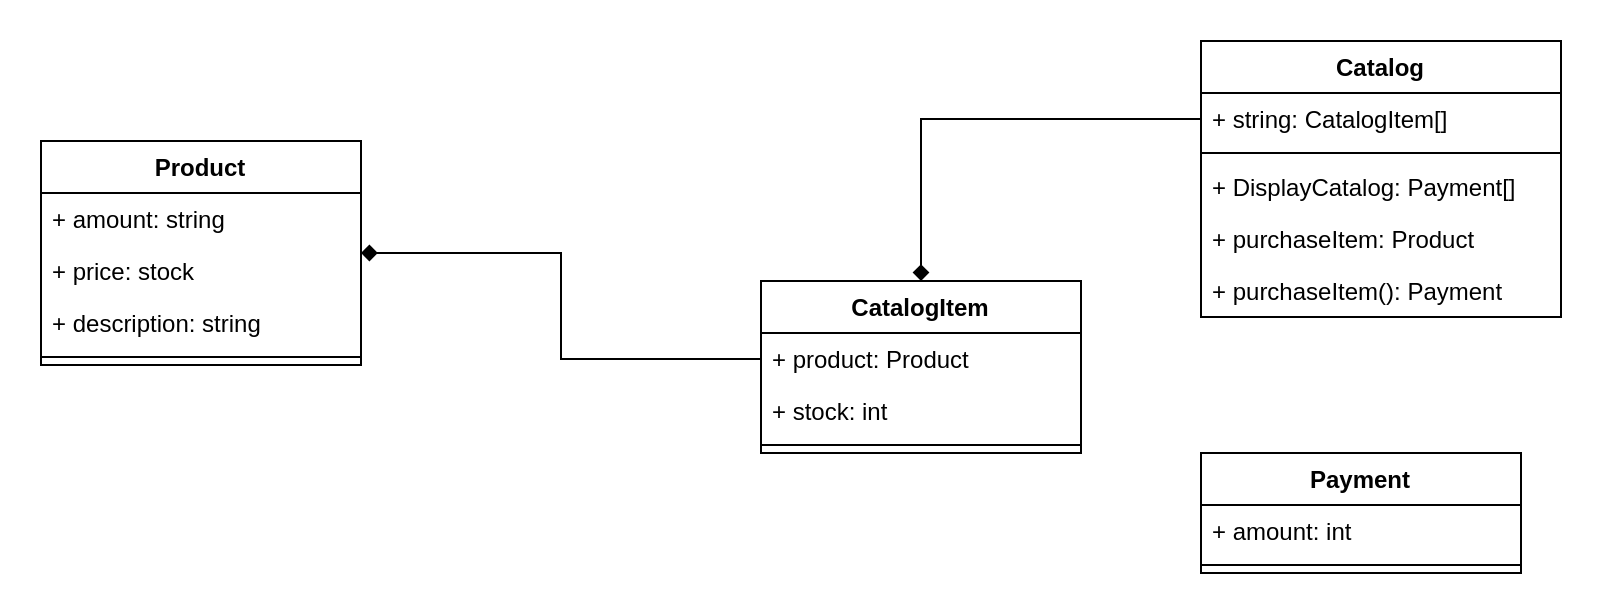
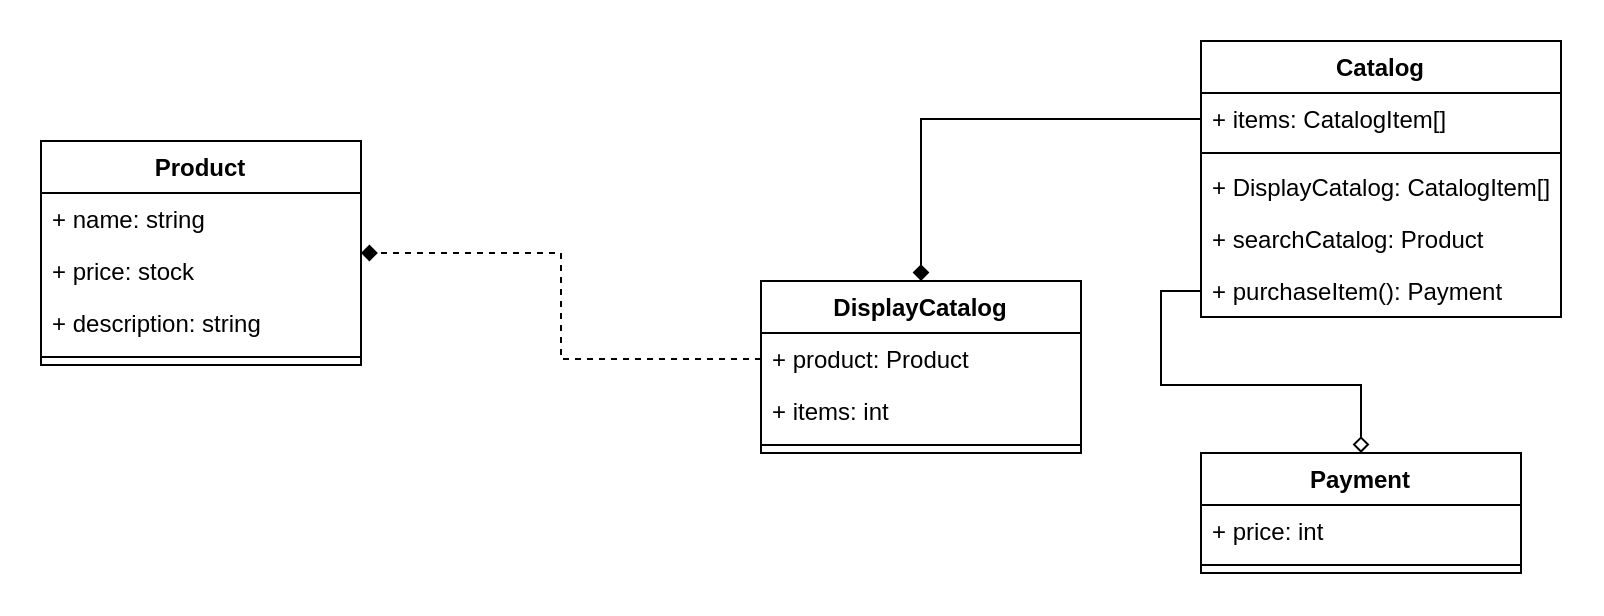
(1351, 120) -> (1344, 120)
(1375, 188) -> (1398, 188)
(147, 220) -> (134, 220)
(1357, 240) -> (1361, 240)
(920, 308) -> (920, 308)
(561, 312) -> (561, 312)
none -> (1221, 385)
(840, 412) -> (837, 412)
(1287, 532) -> (1277, 532)
